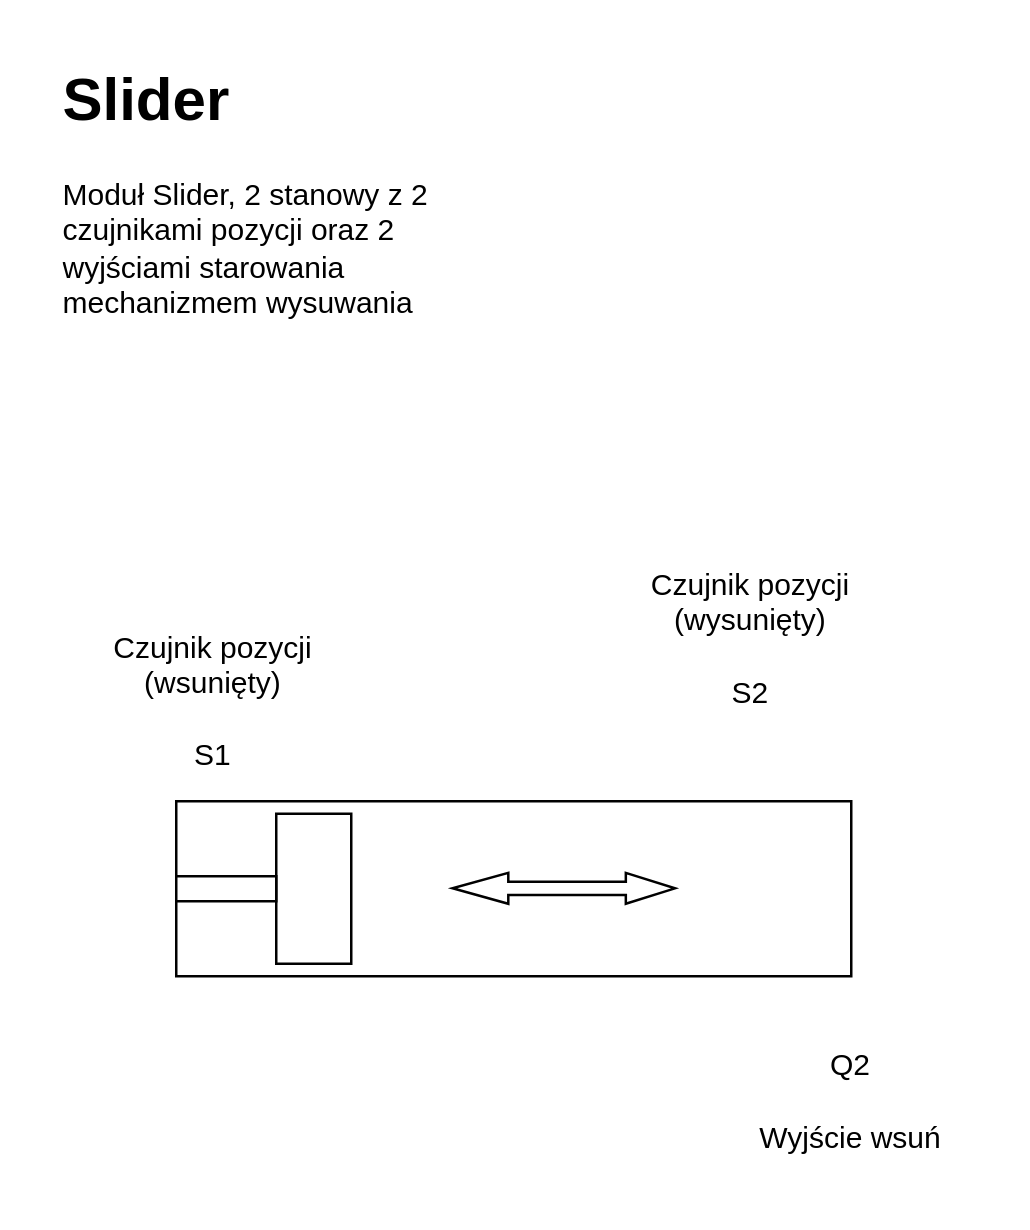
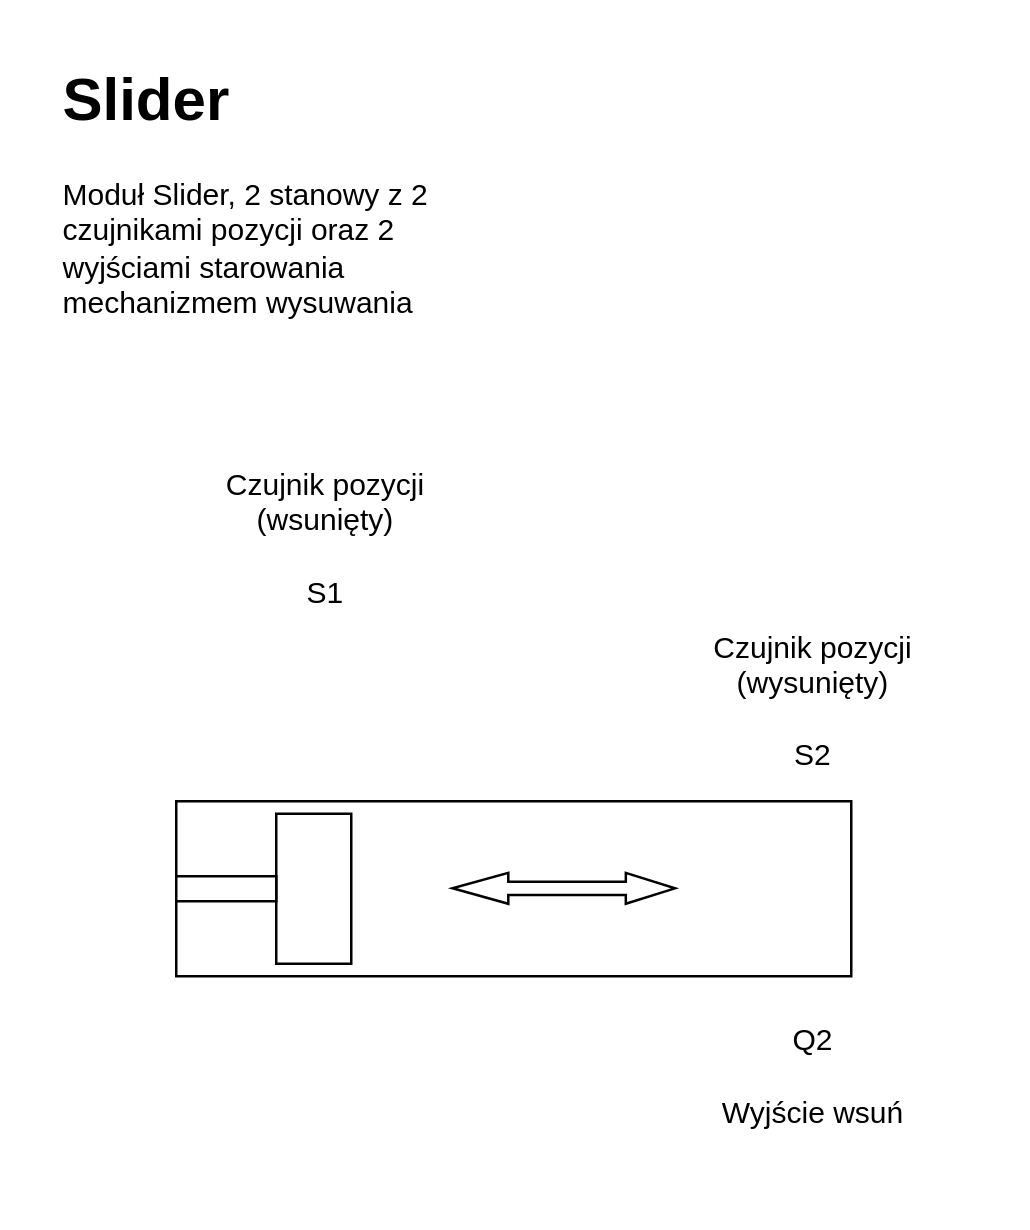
(751, 639) -> (814, 701)
(214, 701) -> (326, 539)
(851, 1101) -> (814, 1076)
